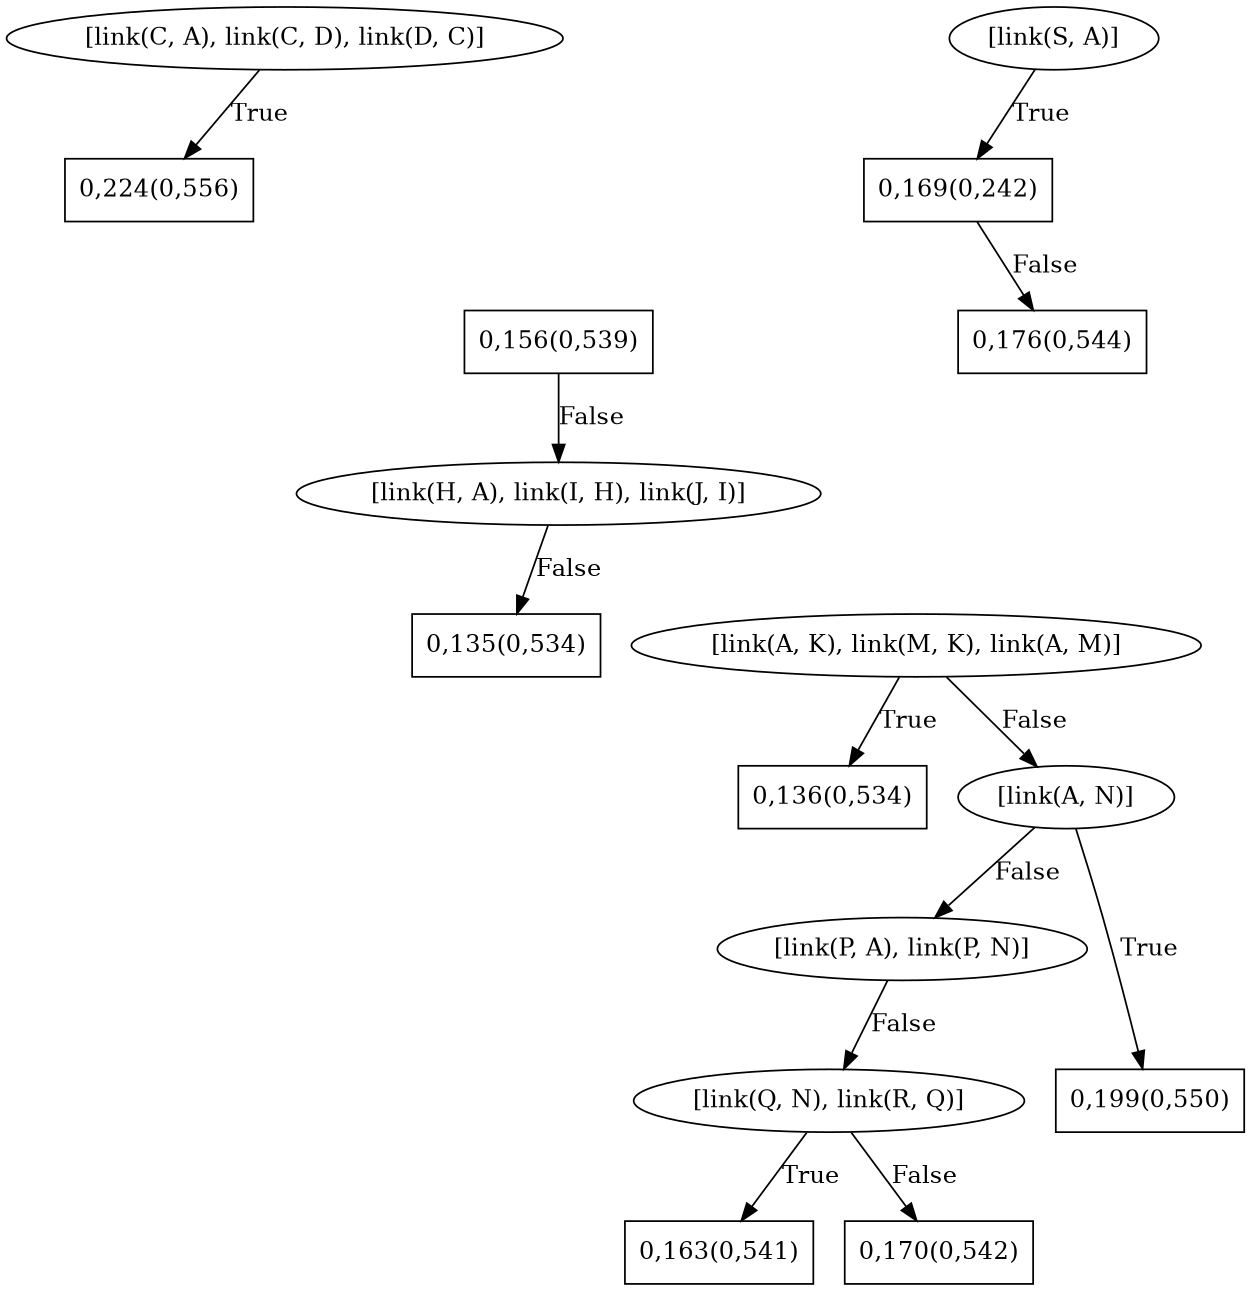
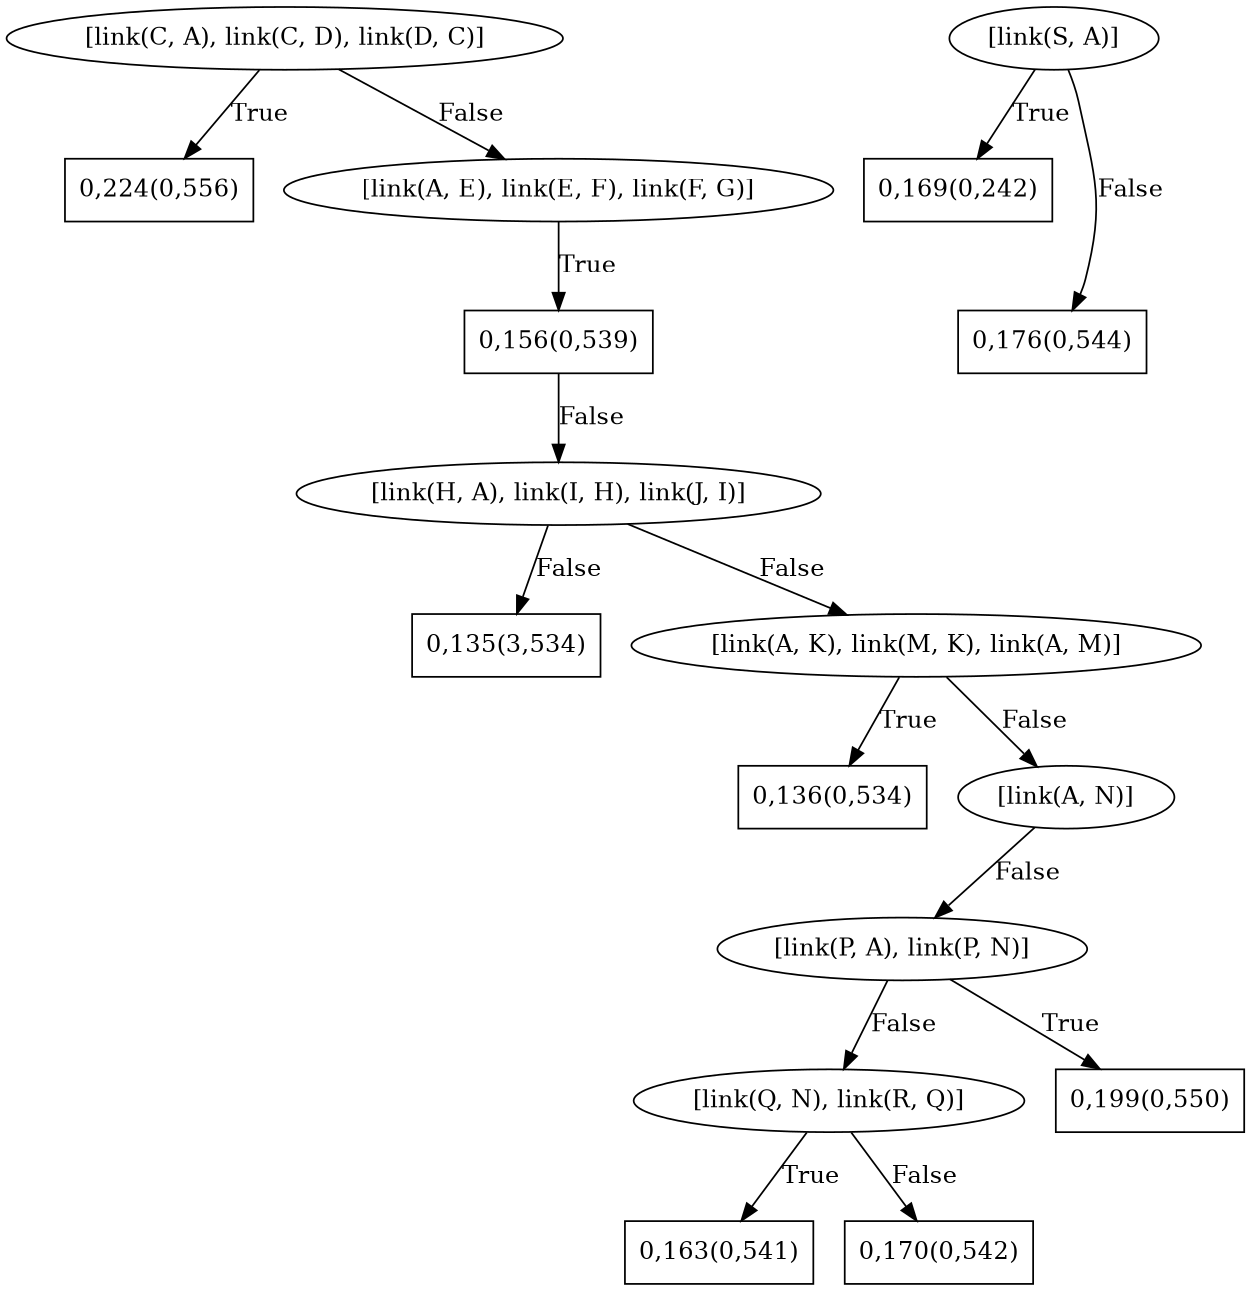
none -> (559, 190)
(1001, 259) -> (1094, 182)
none -> (729, 566)
(506, 645) -> (506, 645)
(1109, 940) -> (1017, 1020)
